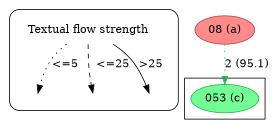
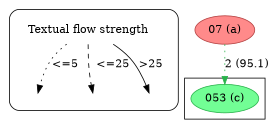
(225, 30) -> (225, 30)
